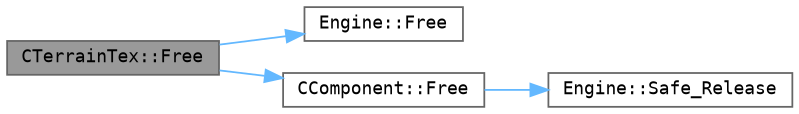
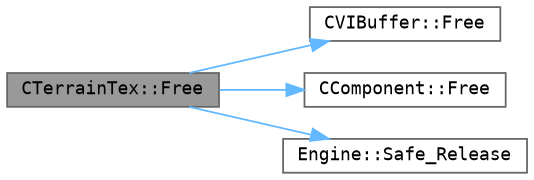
(384, 24) -> (405, 24)
(507, 90) -> (250, 121)
